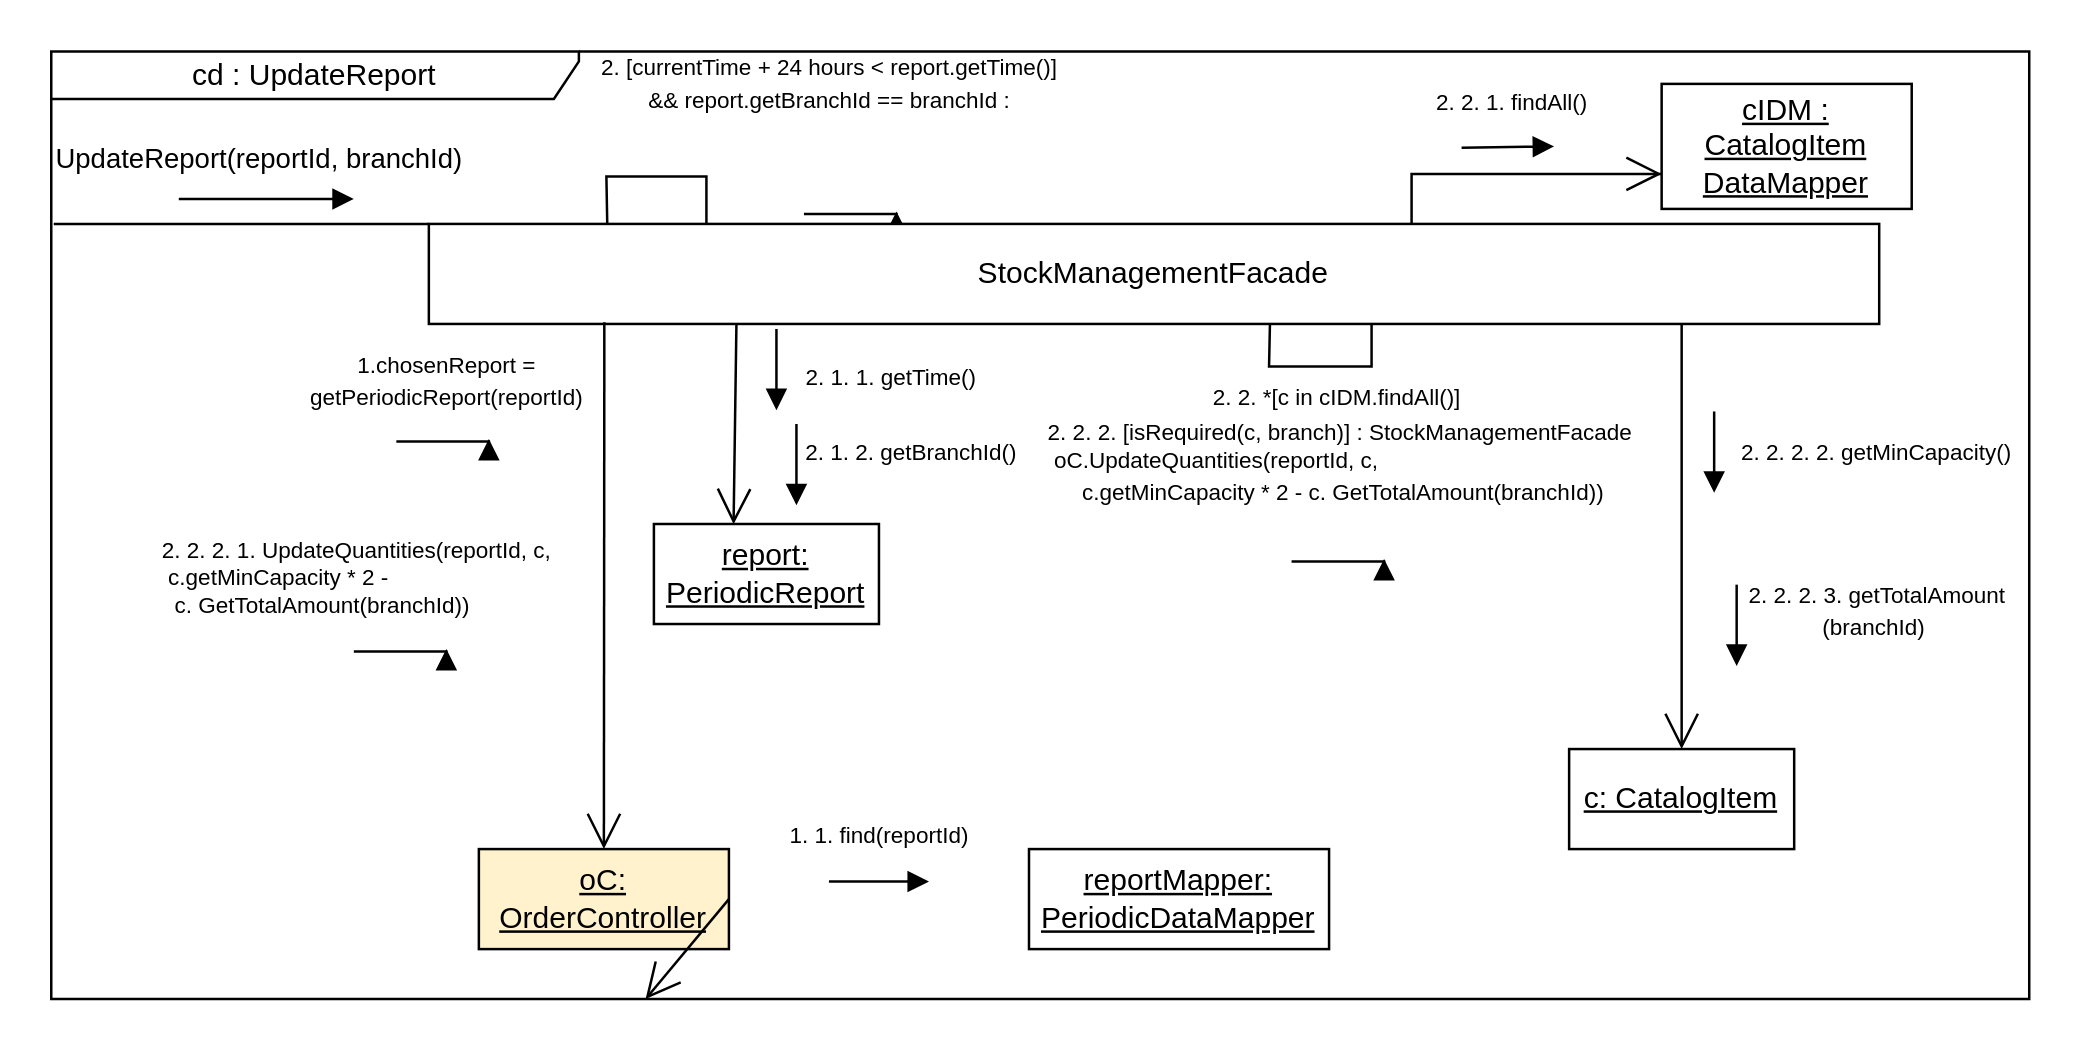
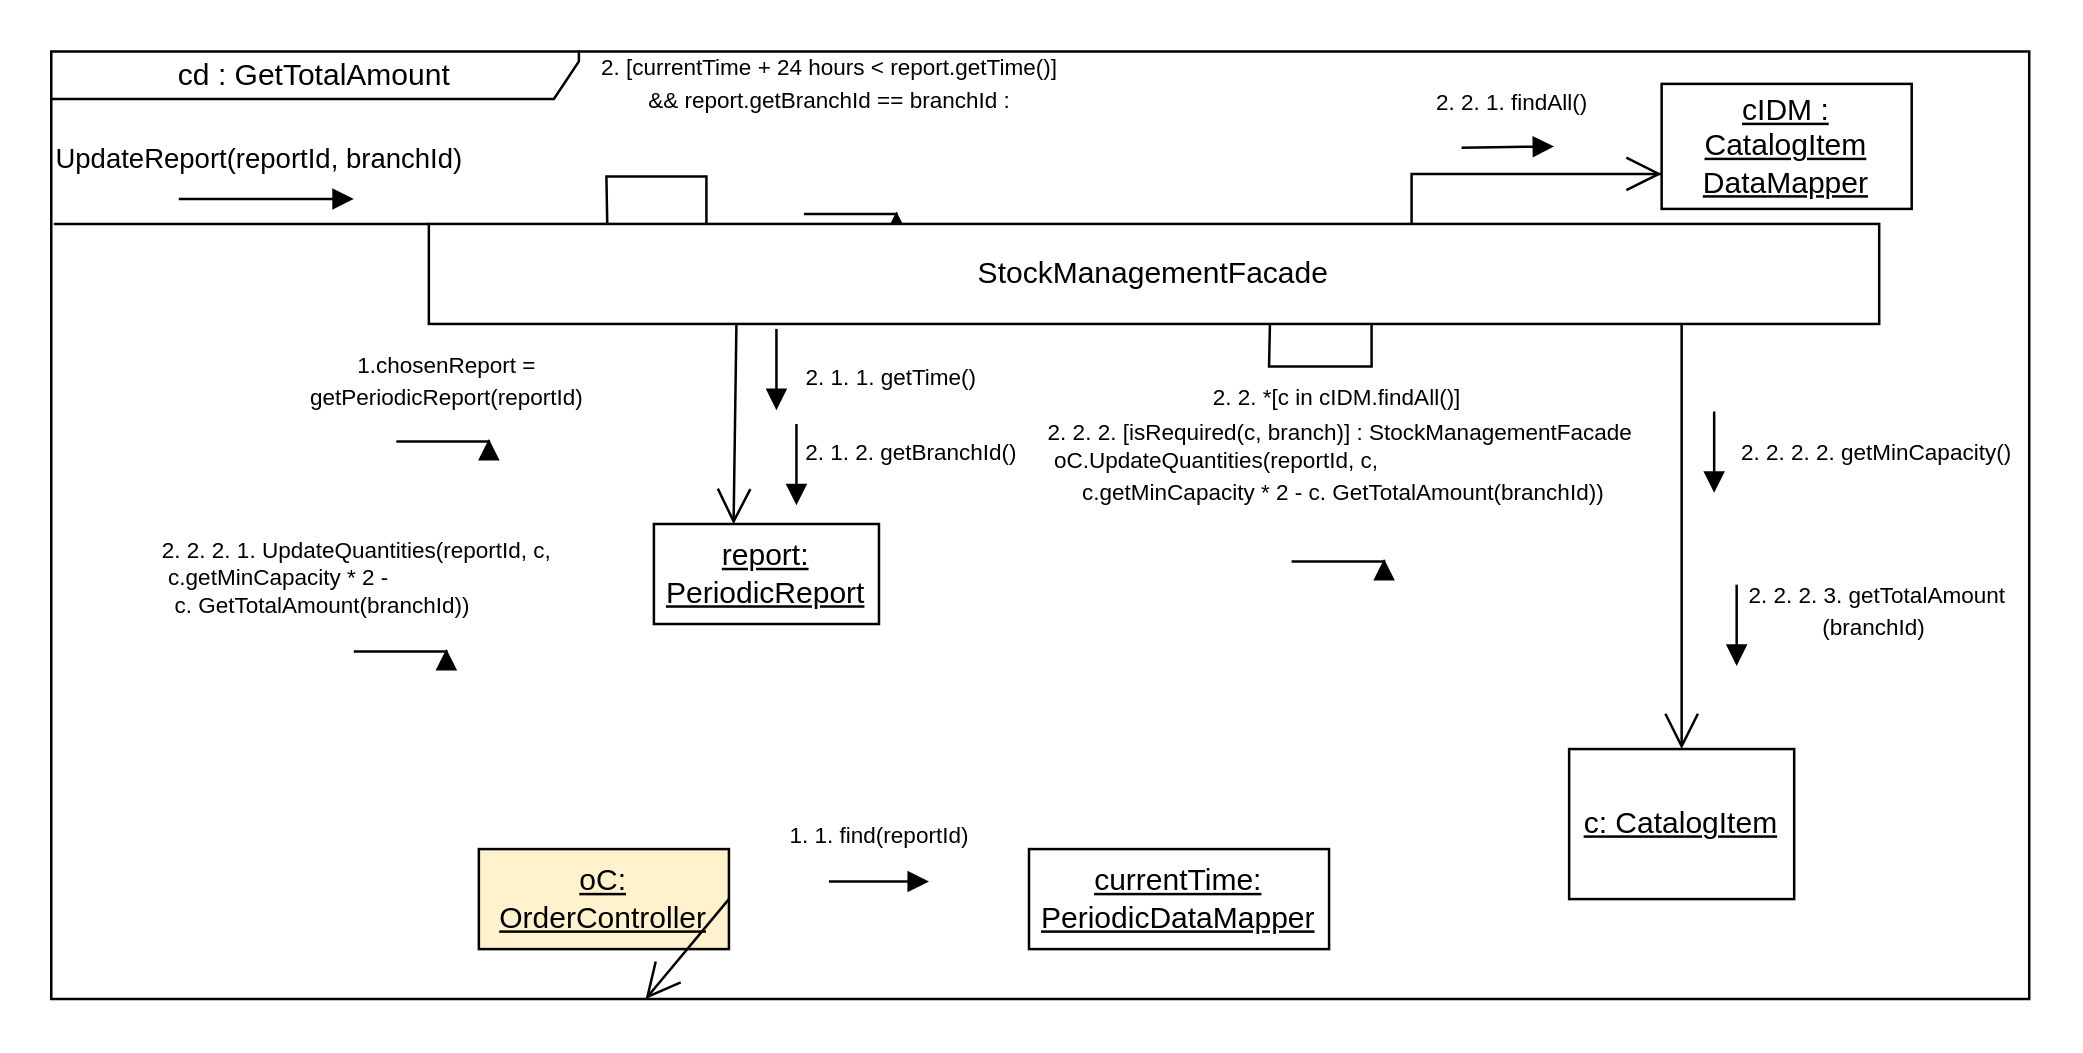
(315, 76) -> (315, 76)
(604, 582) -> none
(1681, 799) -> (1681, 824)
(1179, 899) -> (1179, 899)
